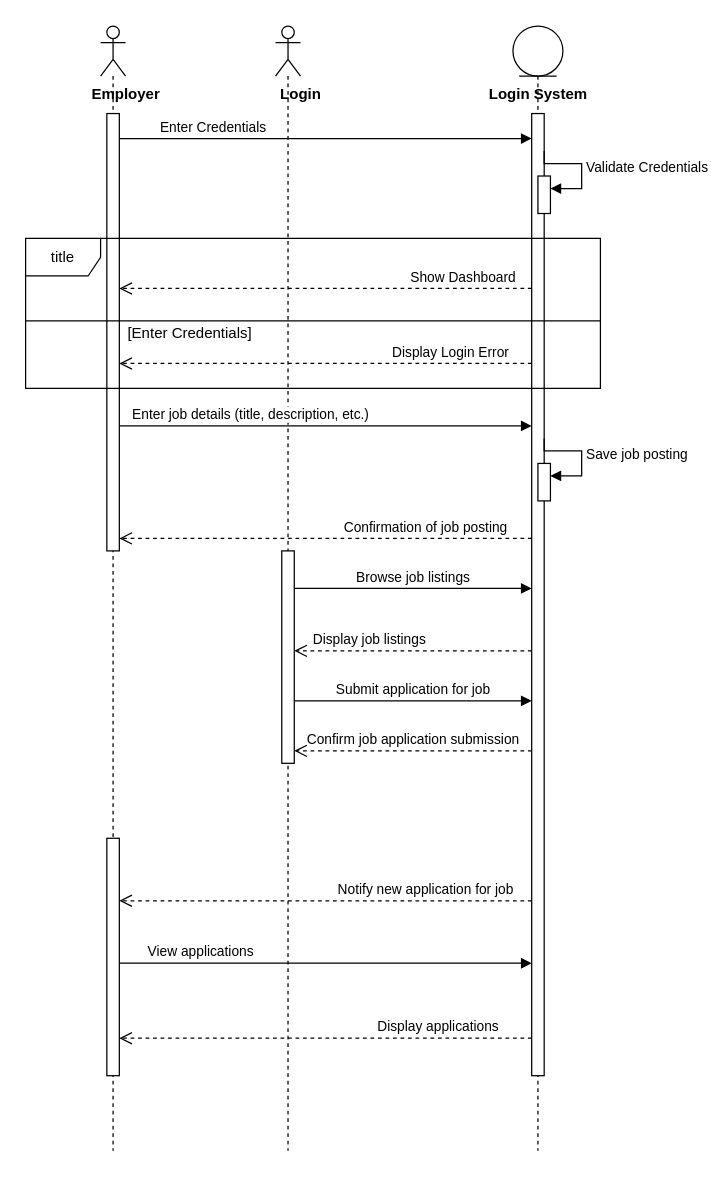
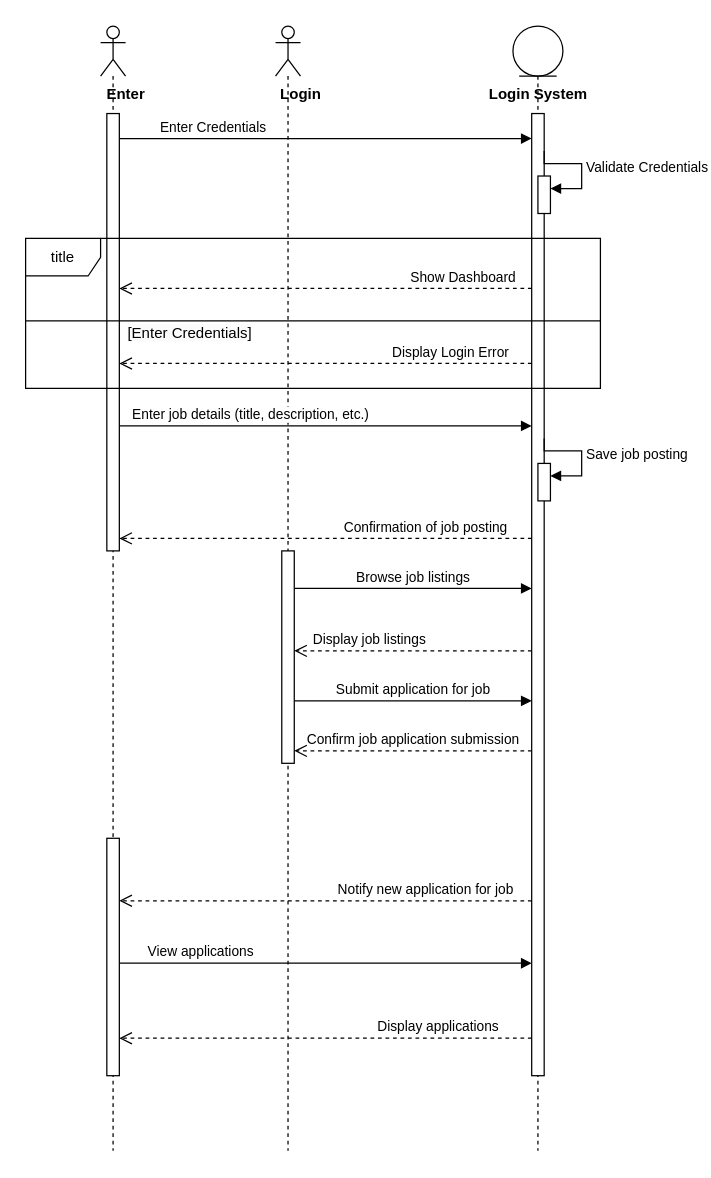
(126, 94) -> (126, 94)
